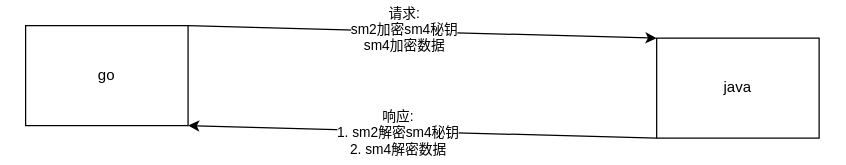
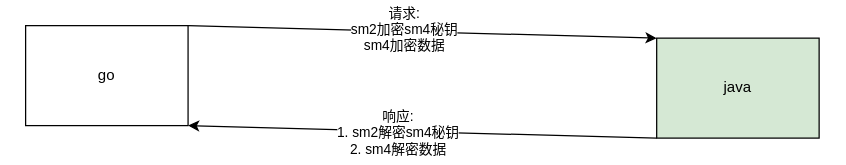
(738, 88) -> (738, 88)
